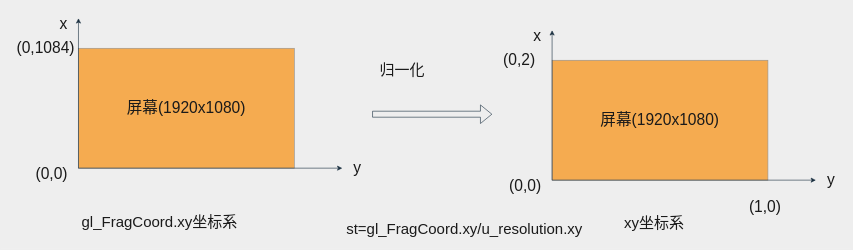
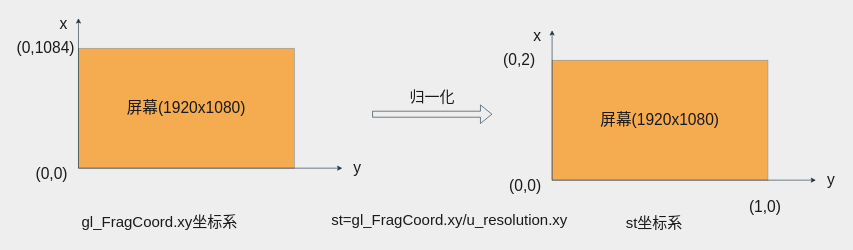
(402, 69) -> (432, 96)
(655, 222) -> (655, 222)
(462, 231) -> (447, 222)
